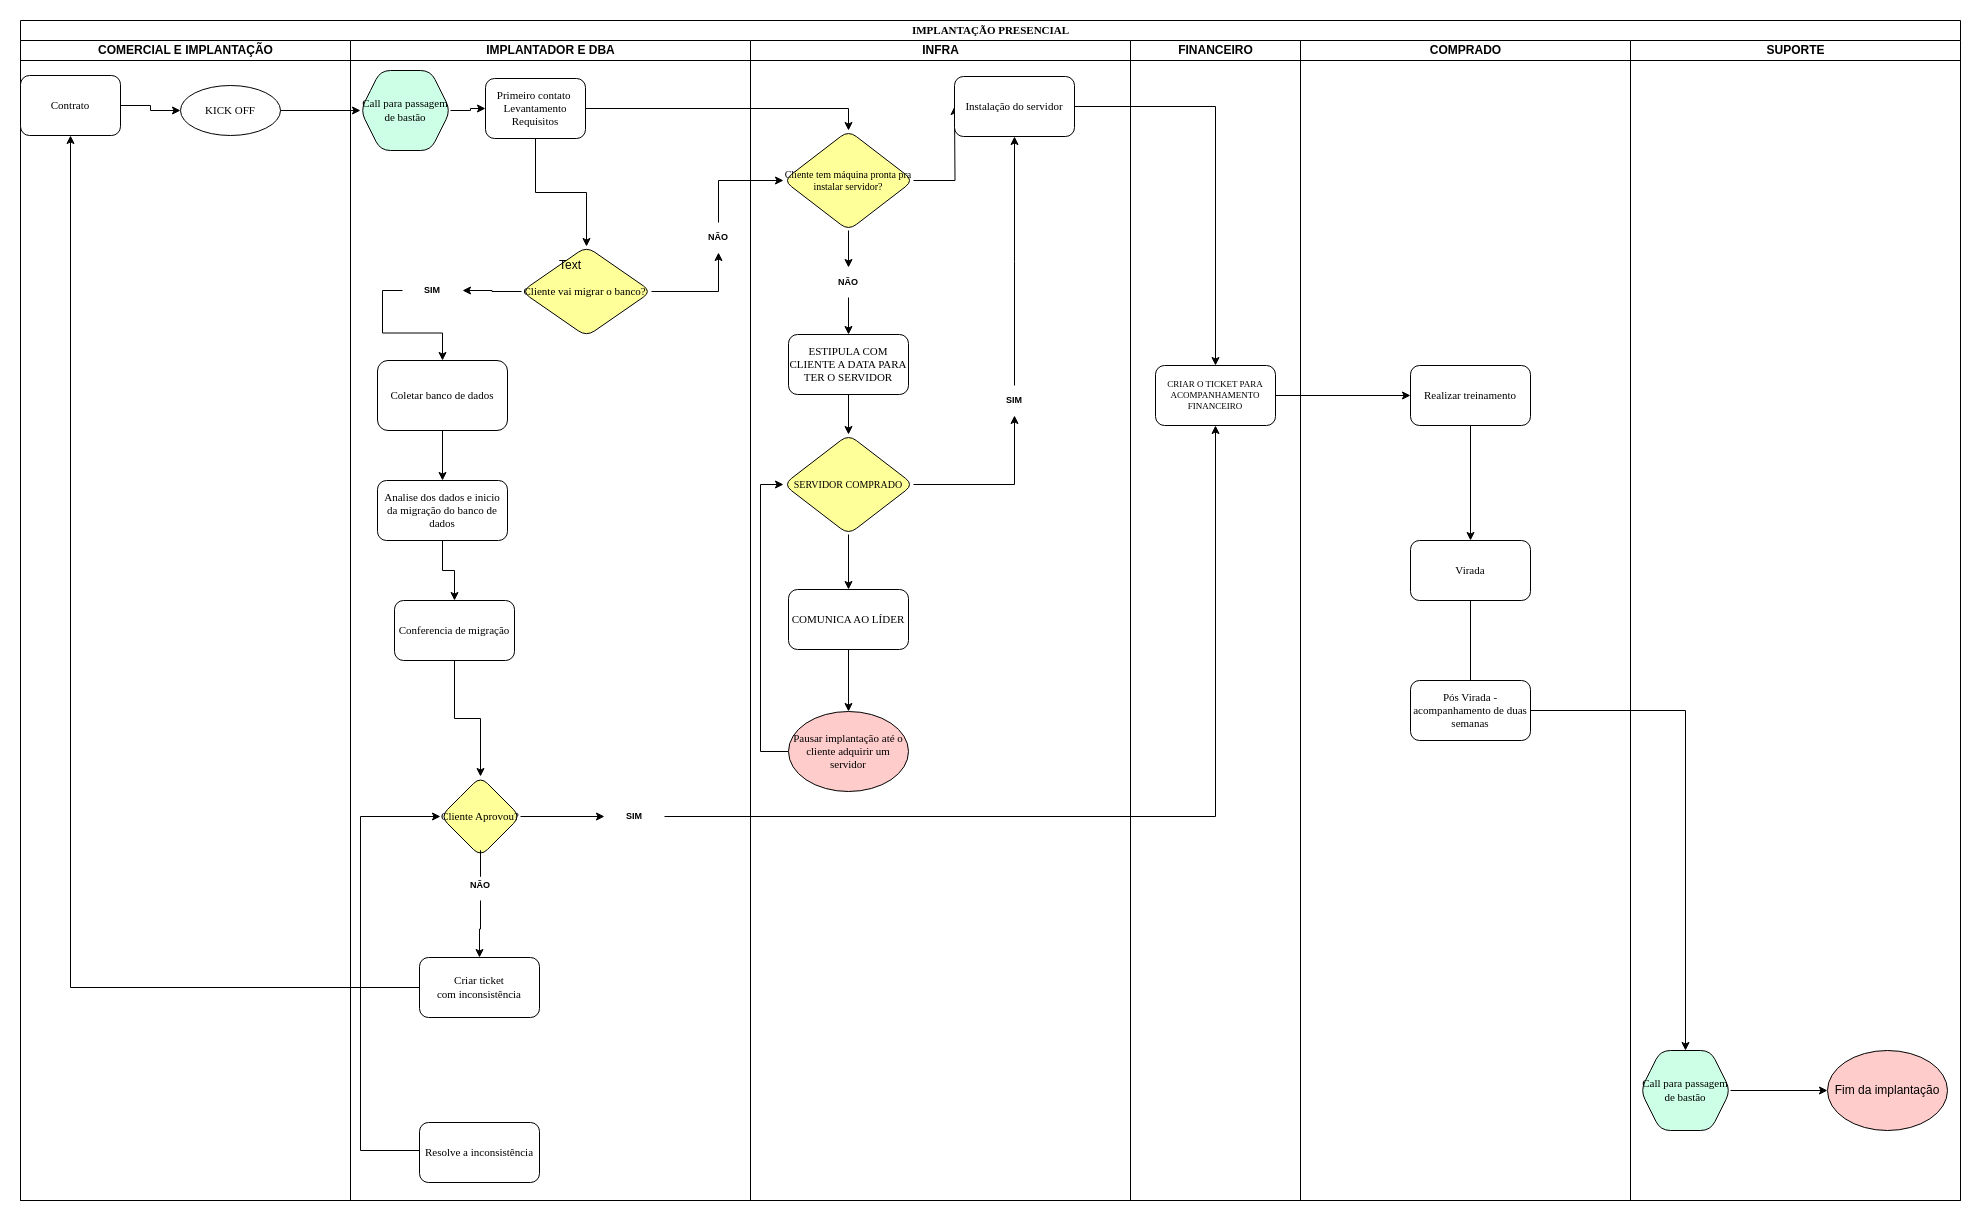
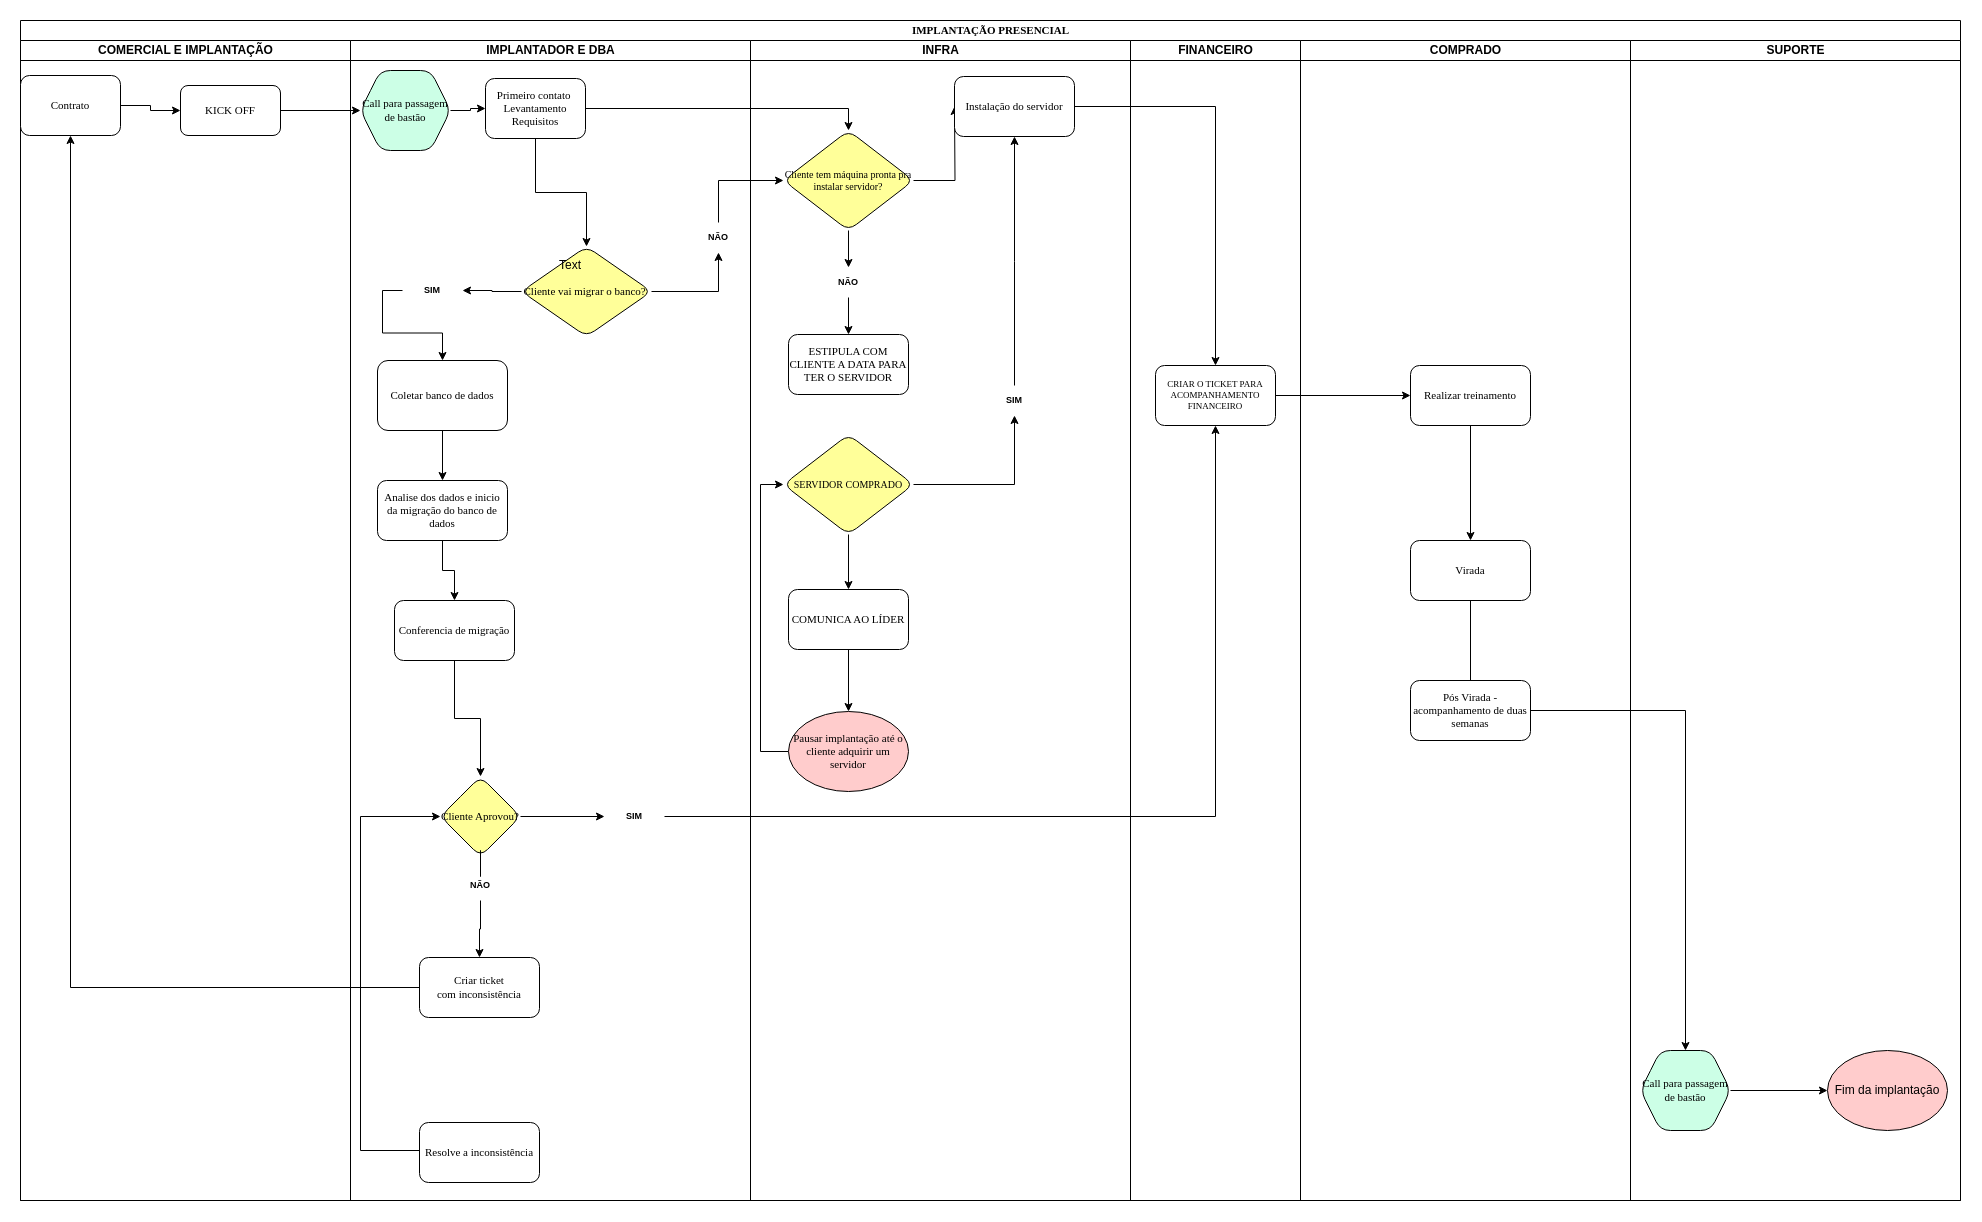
(231, 111) -> (231, 111)
(849, 411) -> none
